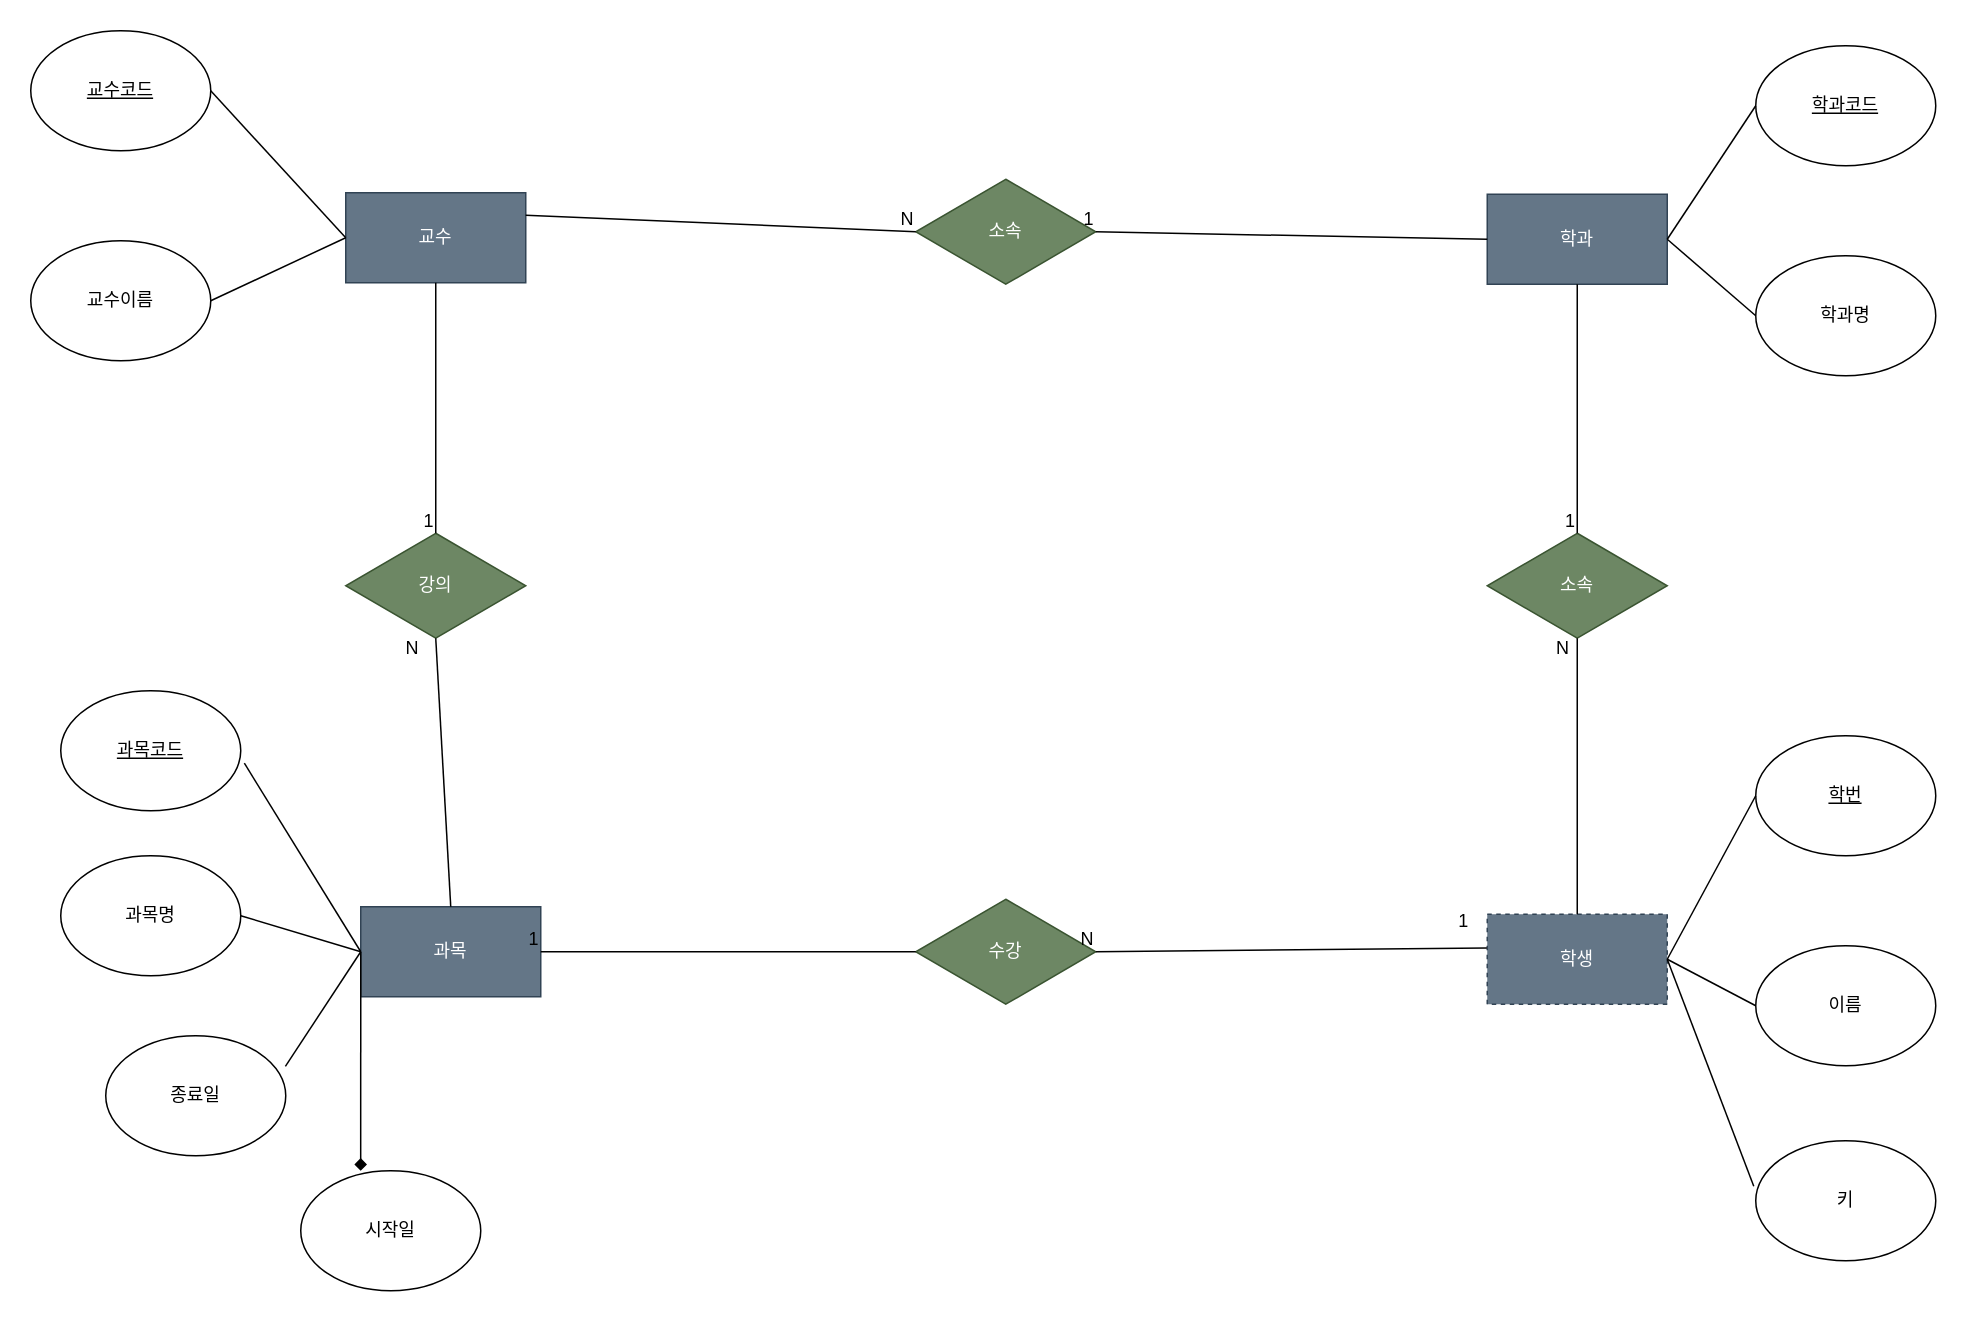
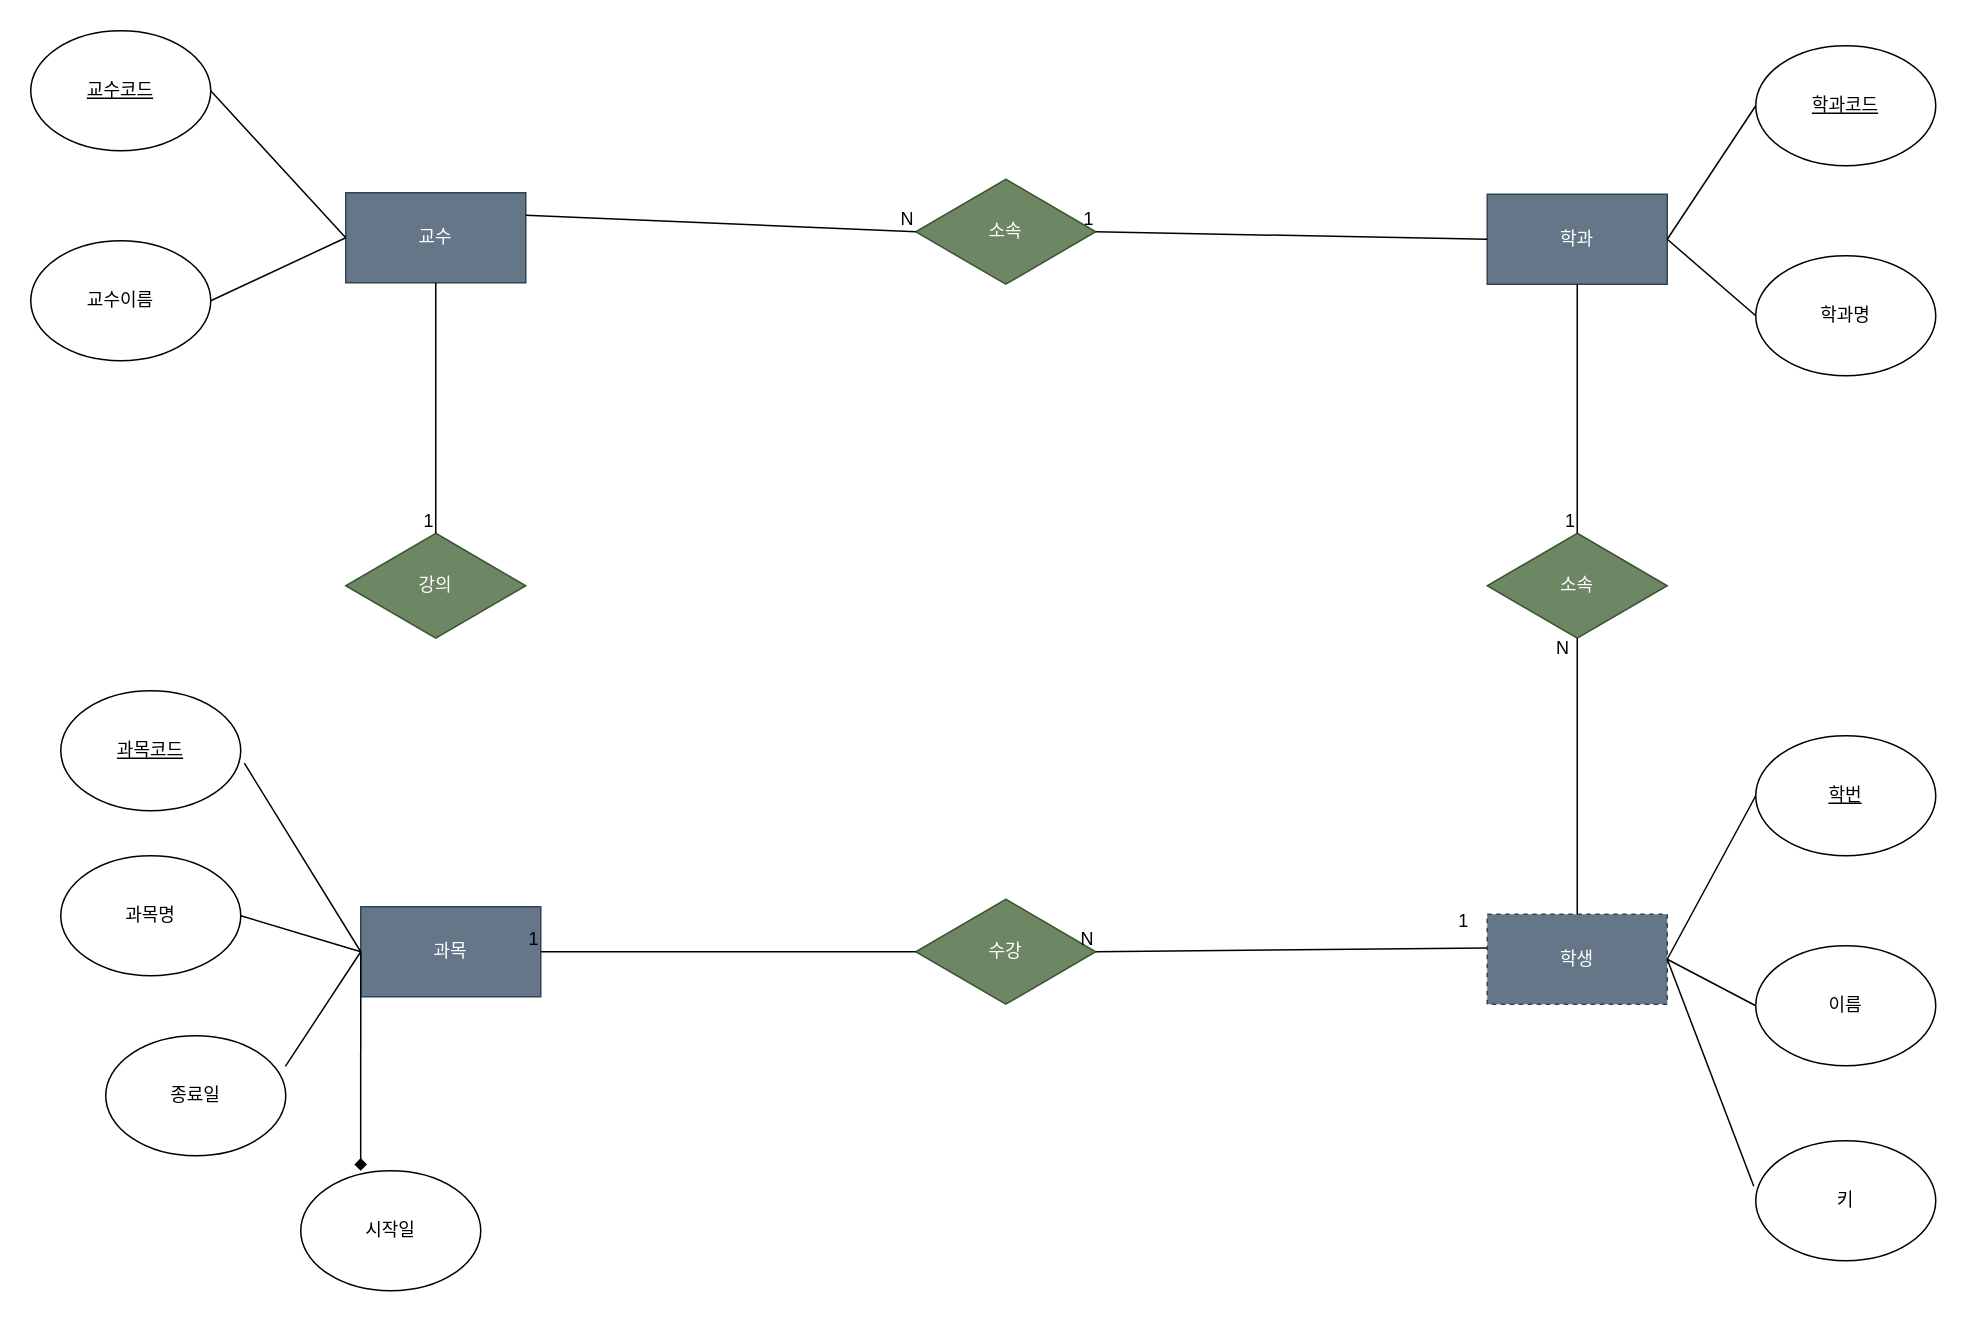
(443, 773) -> none
